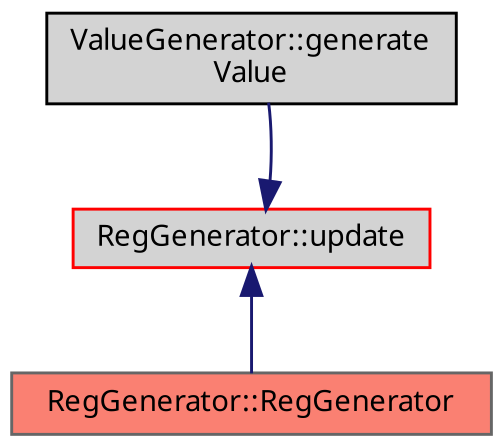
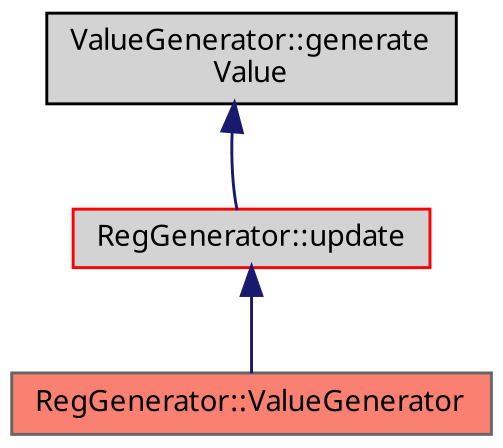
(271, 142) -> (232, 171)
(252, 404) -> (252, 404)
